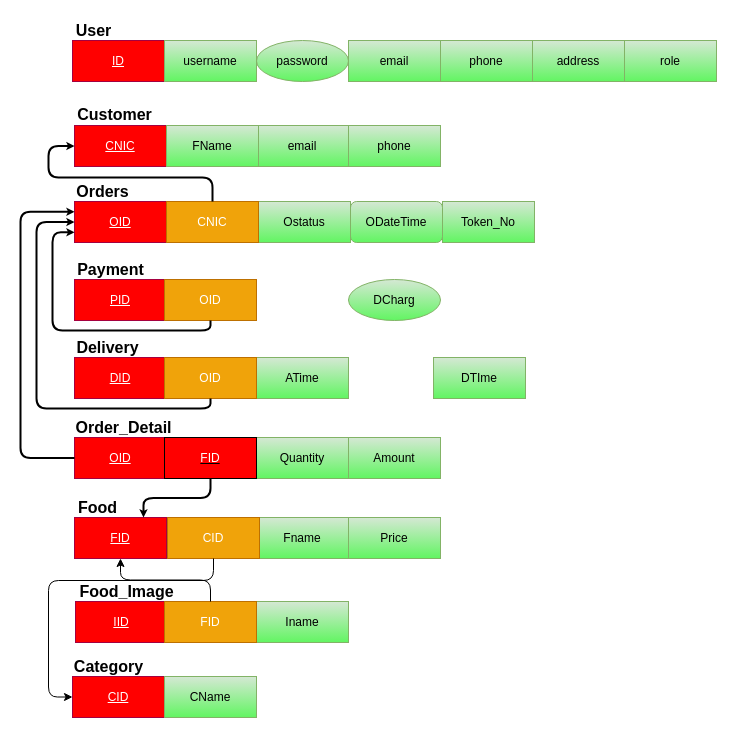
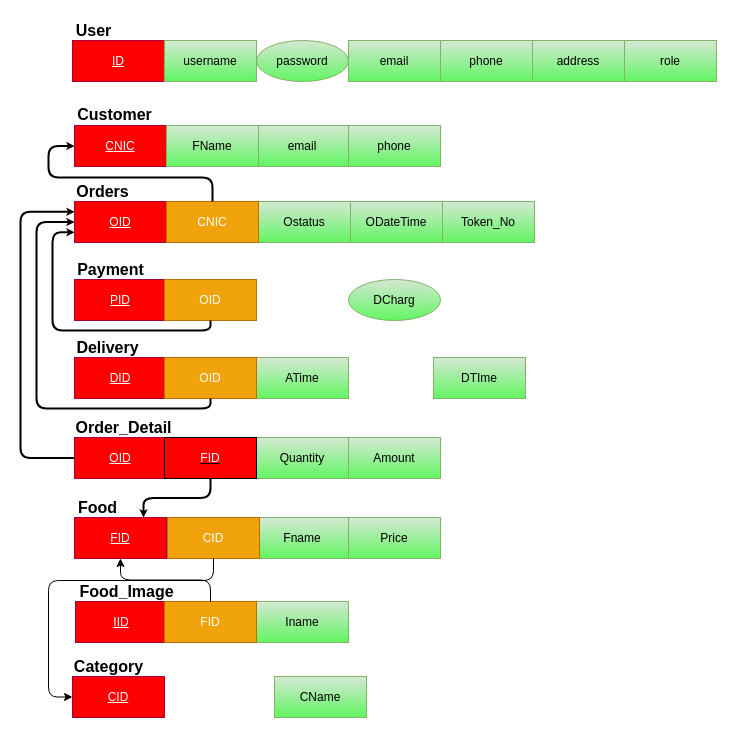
(397, 222) -> (397, 222)
(211, 697) -> (321, 697)
